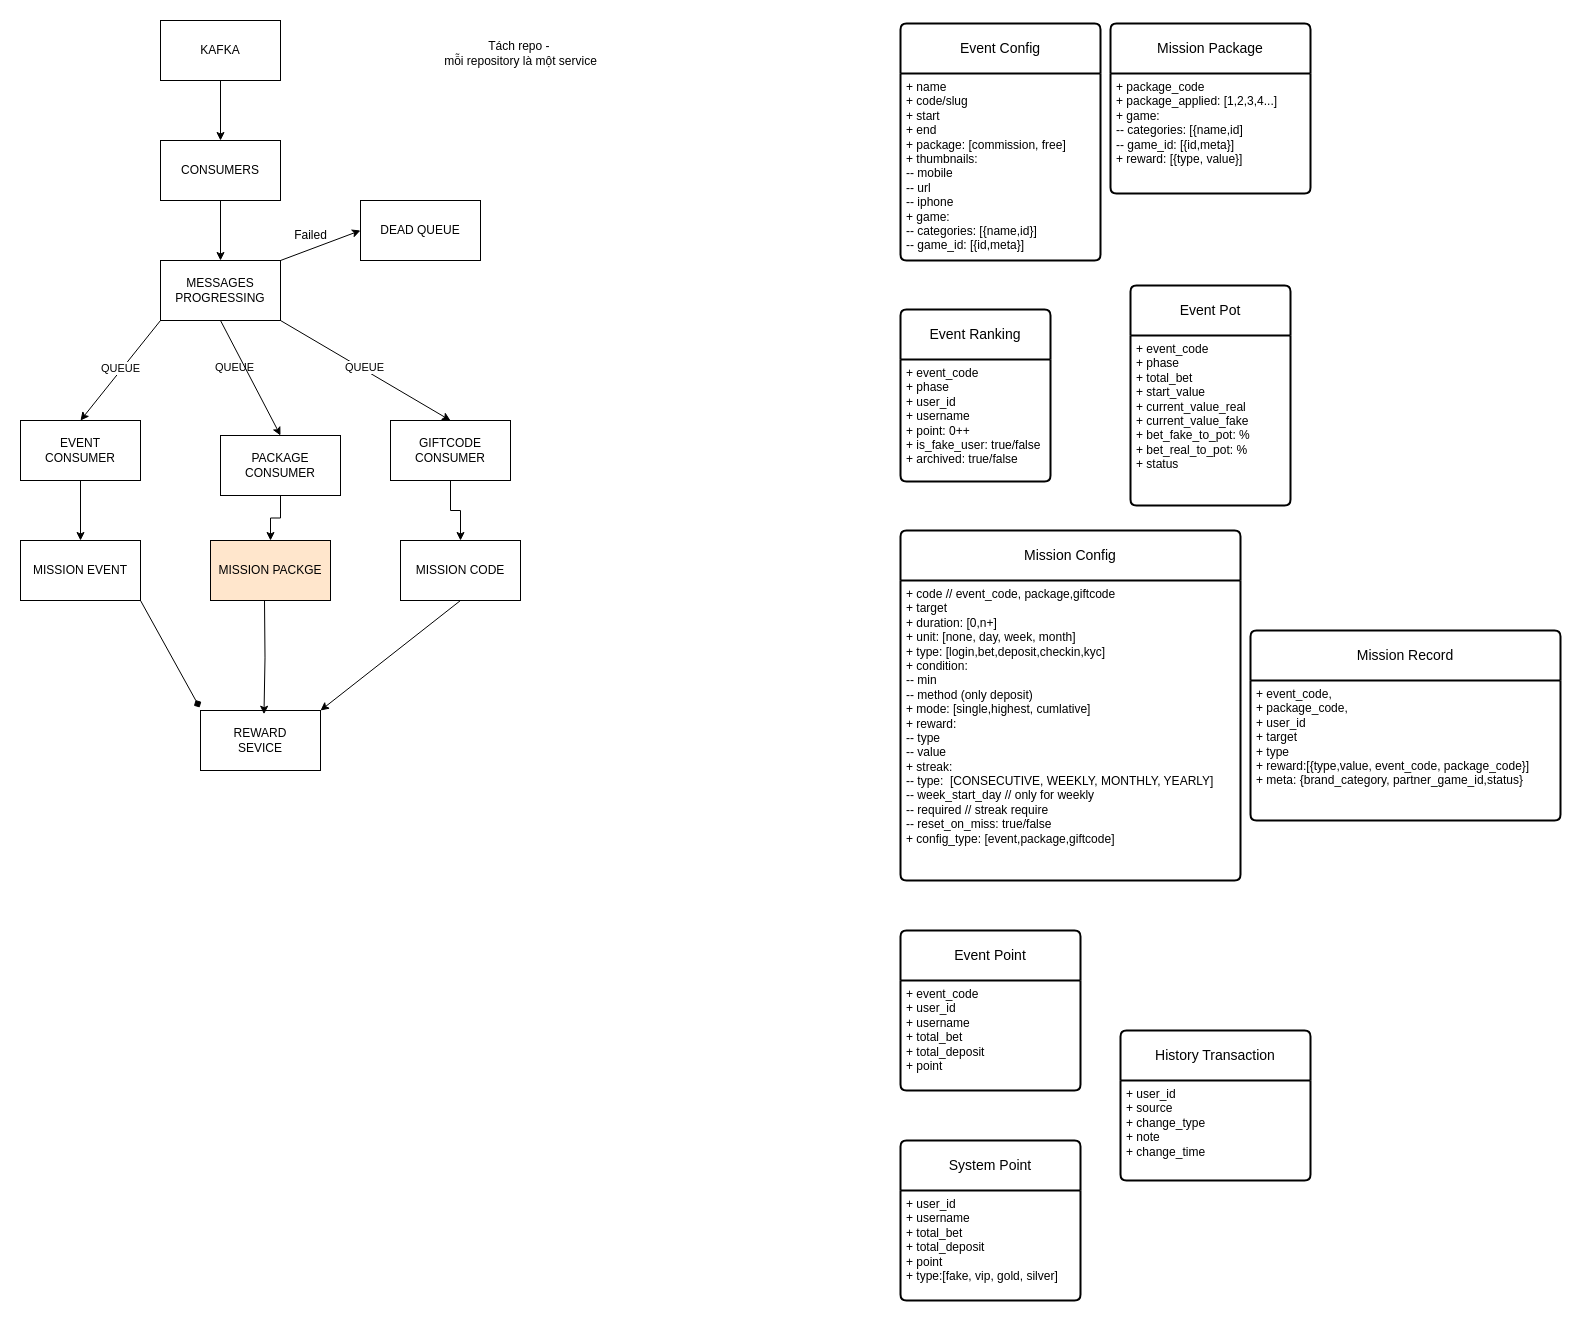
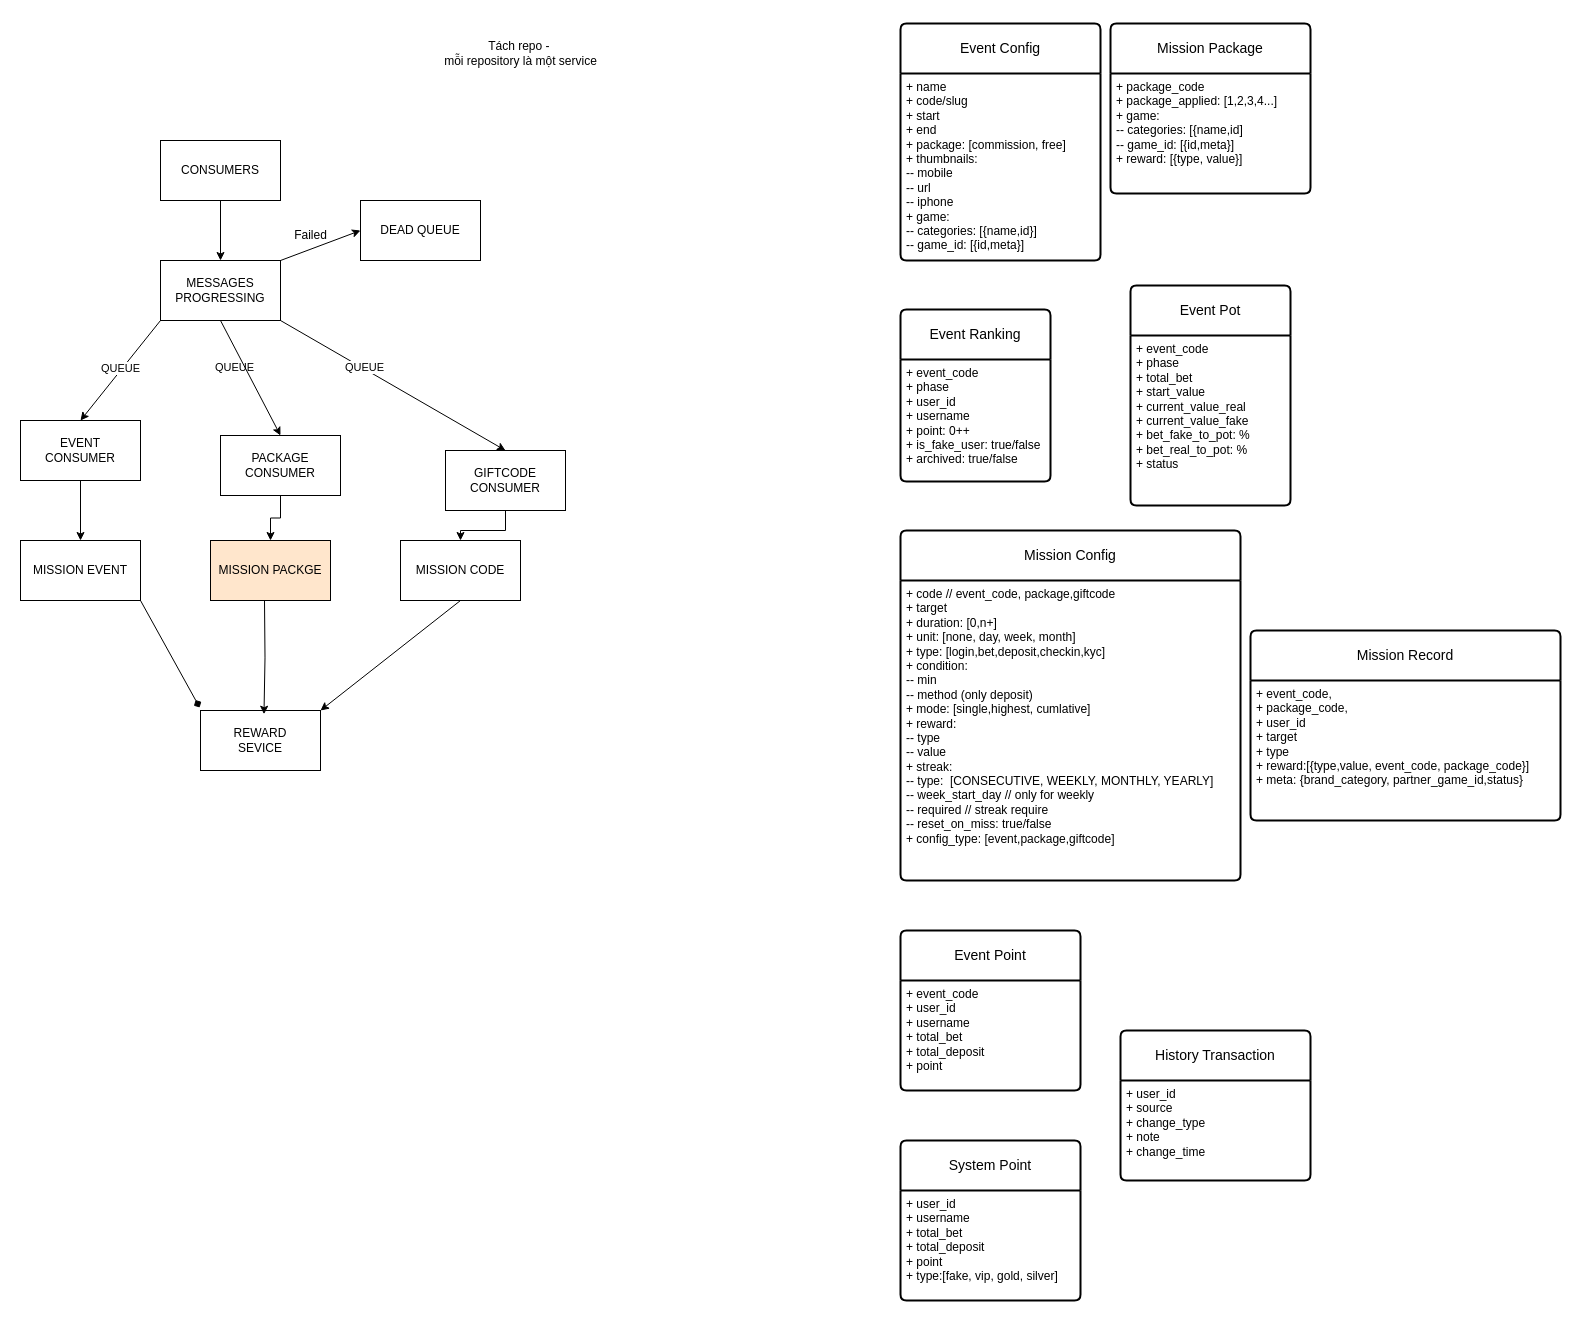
(221, 51) -> none
(221, 107) -> none
(451, 451) -> (506, 481)
